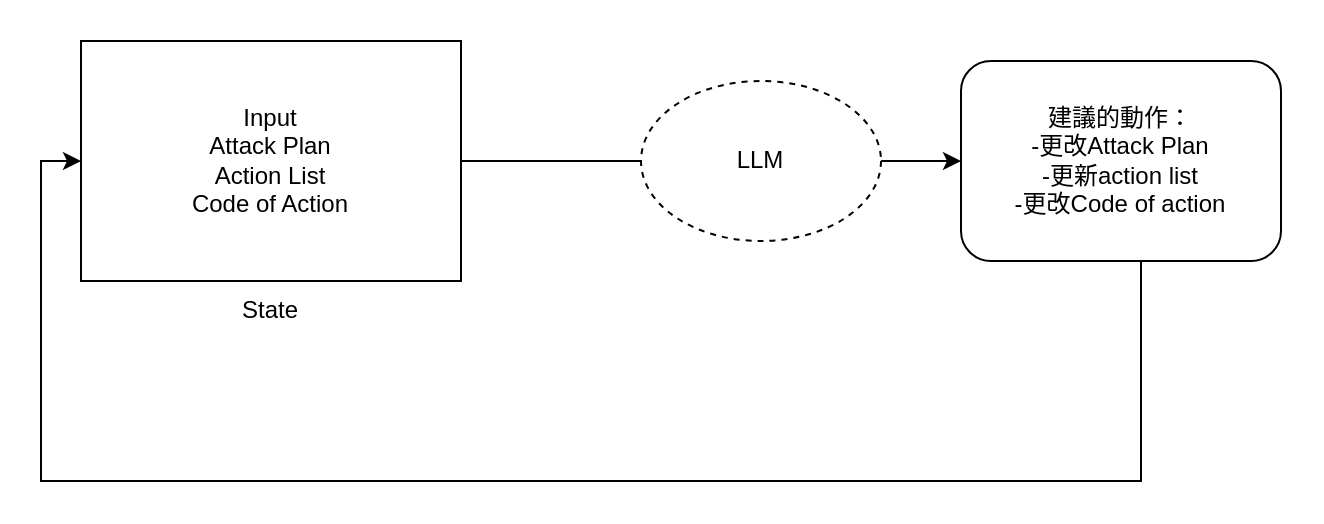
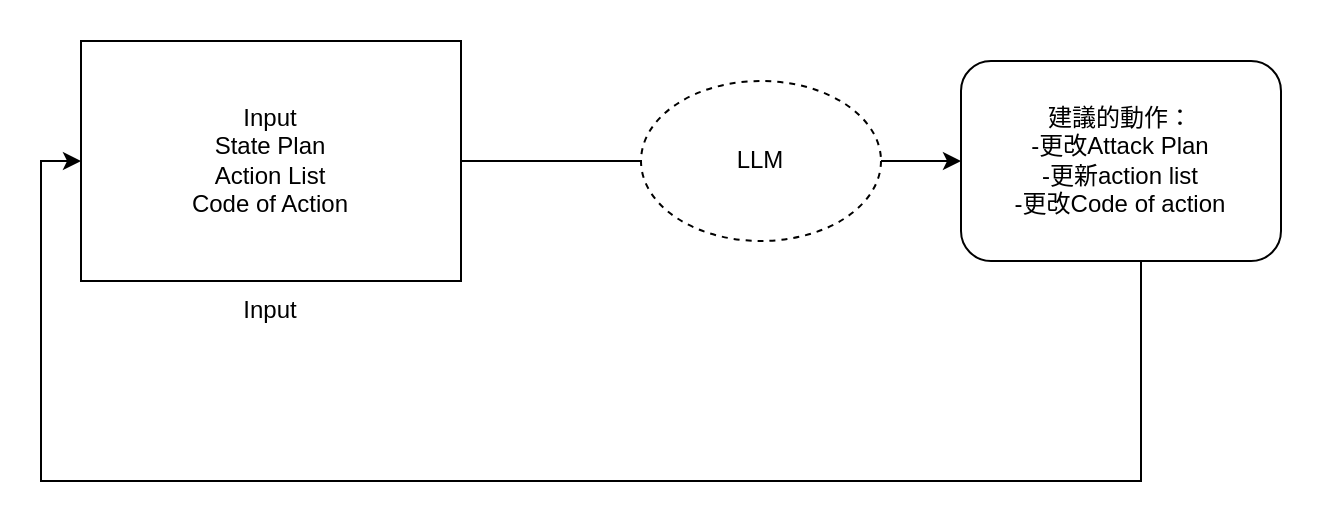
(271, 161) -> (271, 161)
(271, 311) -> (271, 311)
